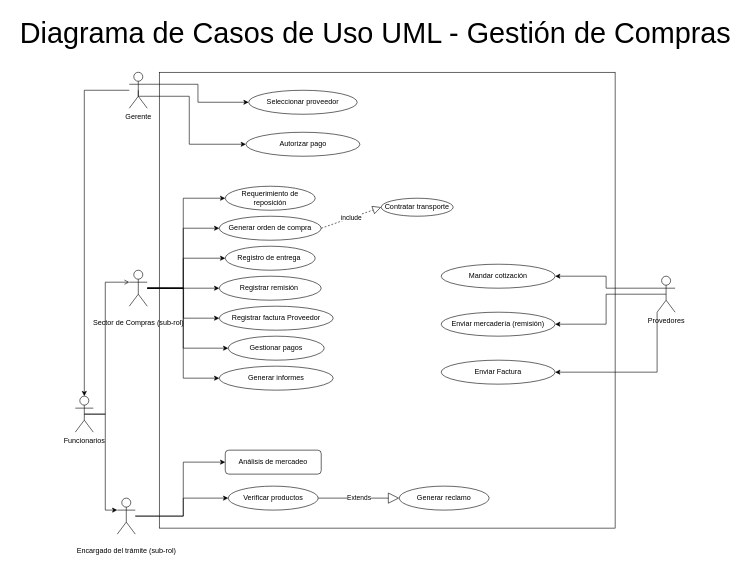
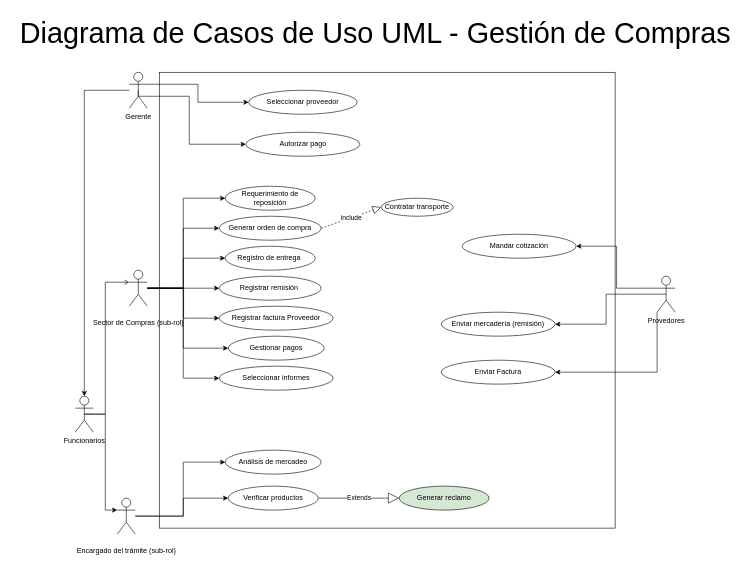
(498, 276) -> (519, 246)
(276, 378) -> (276, 378)
(273, 462) -> (273, 462)
(444, 498) -> (444, 498)
